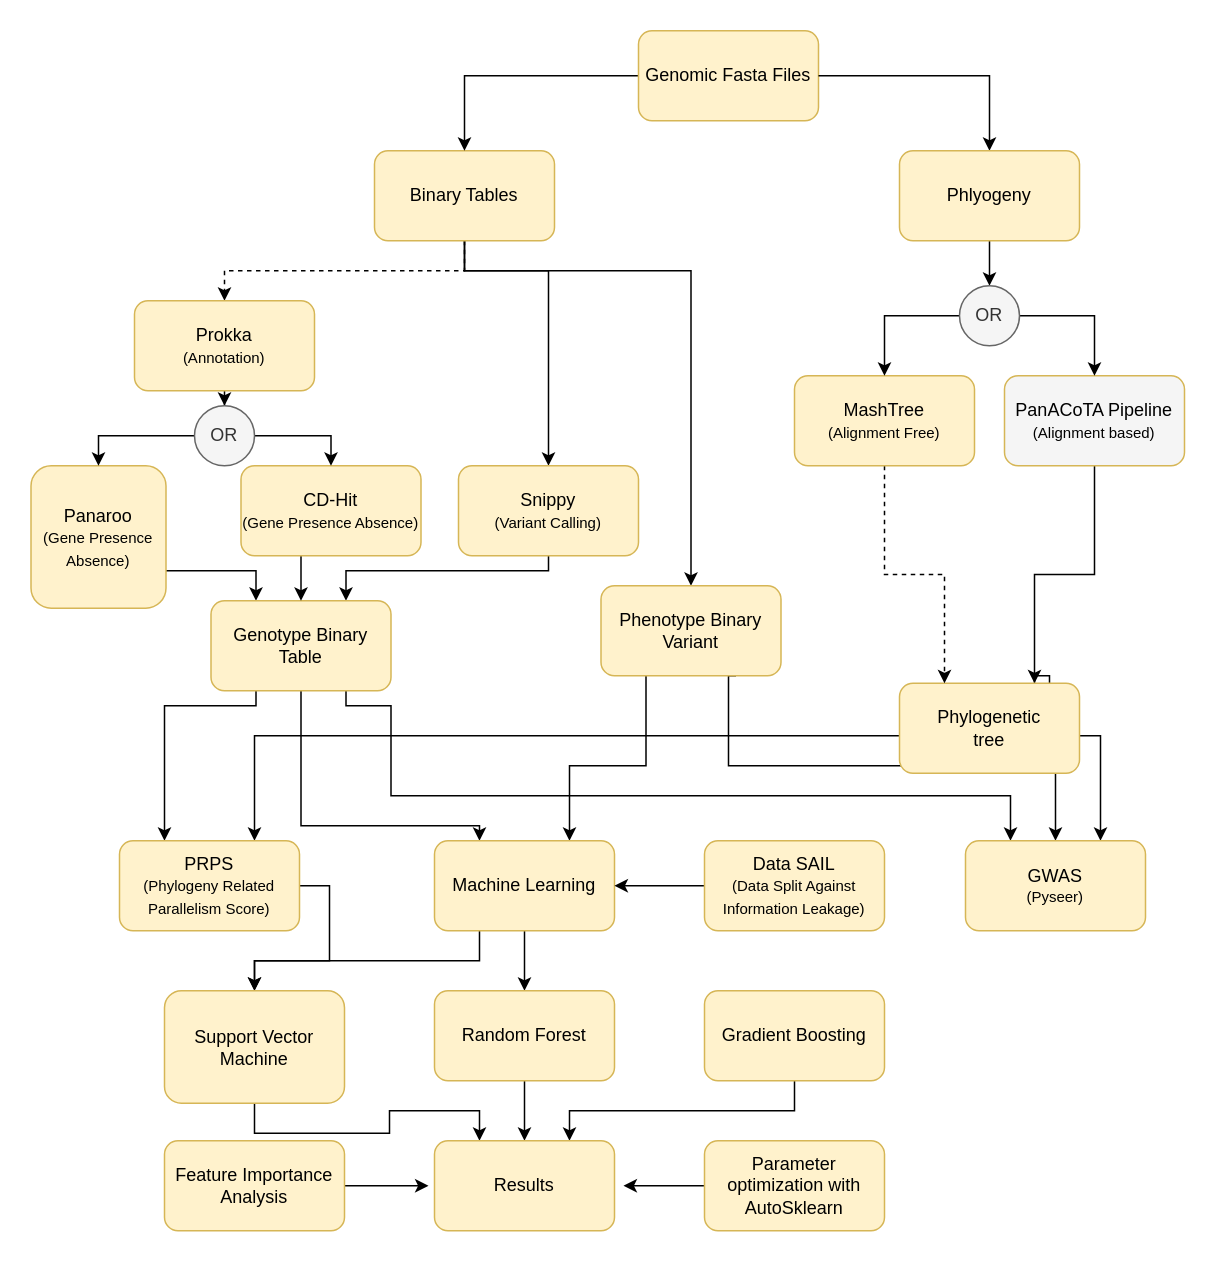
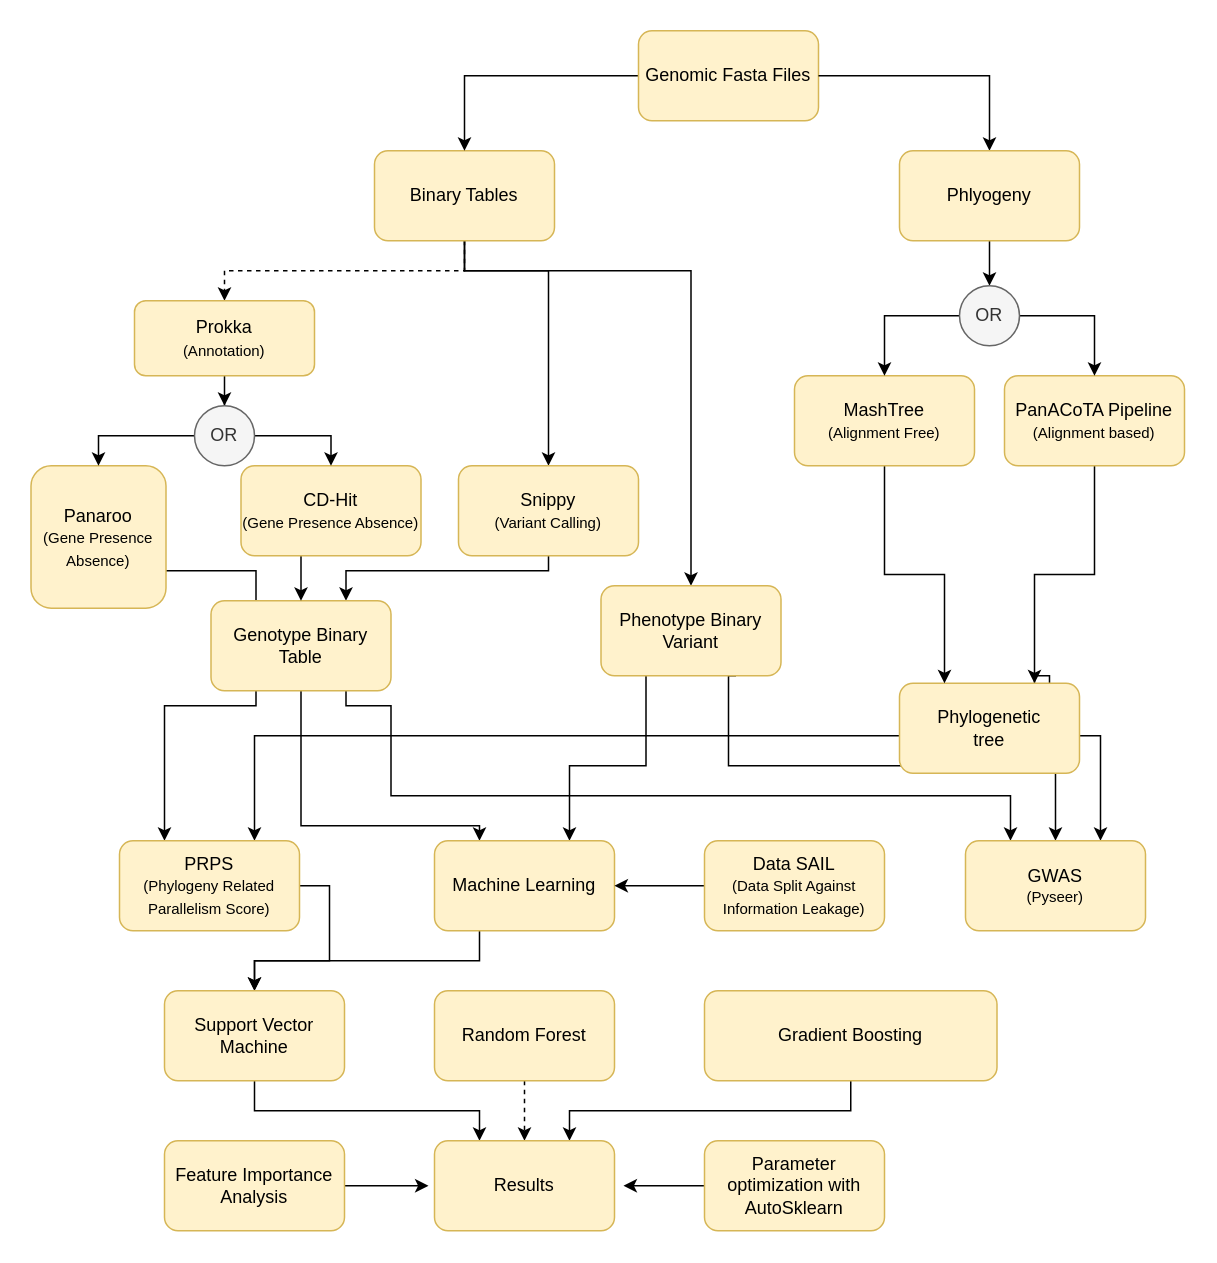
(224, 346) -> (224, 338)
(1094, 421) -> (1094, 421)
(910, 575) -> (910, 575)
(256, 589) -> (256, 593)
(524, 956) -> none
(794, 1036) -> (851, 1036)
(254, 1047) -> (254, 1036)
(524, 1105) -> (524, 1105)
